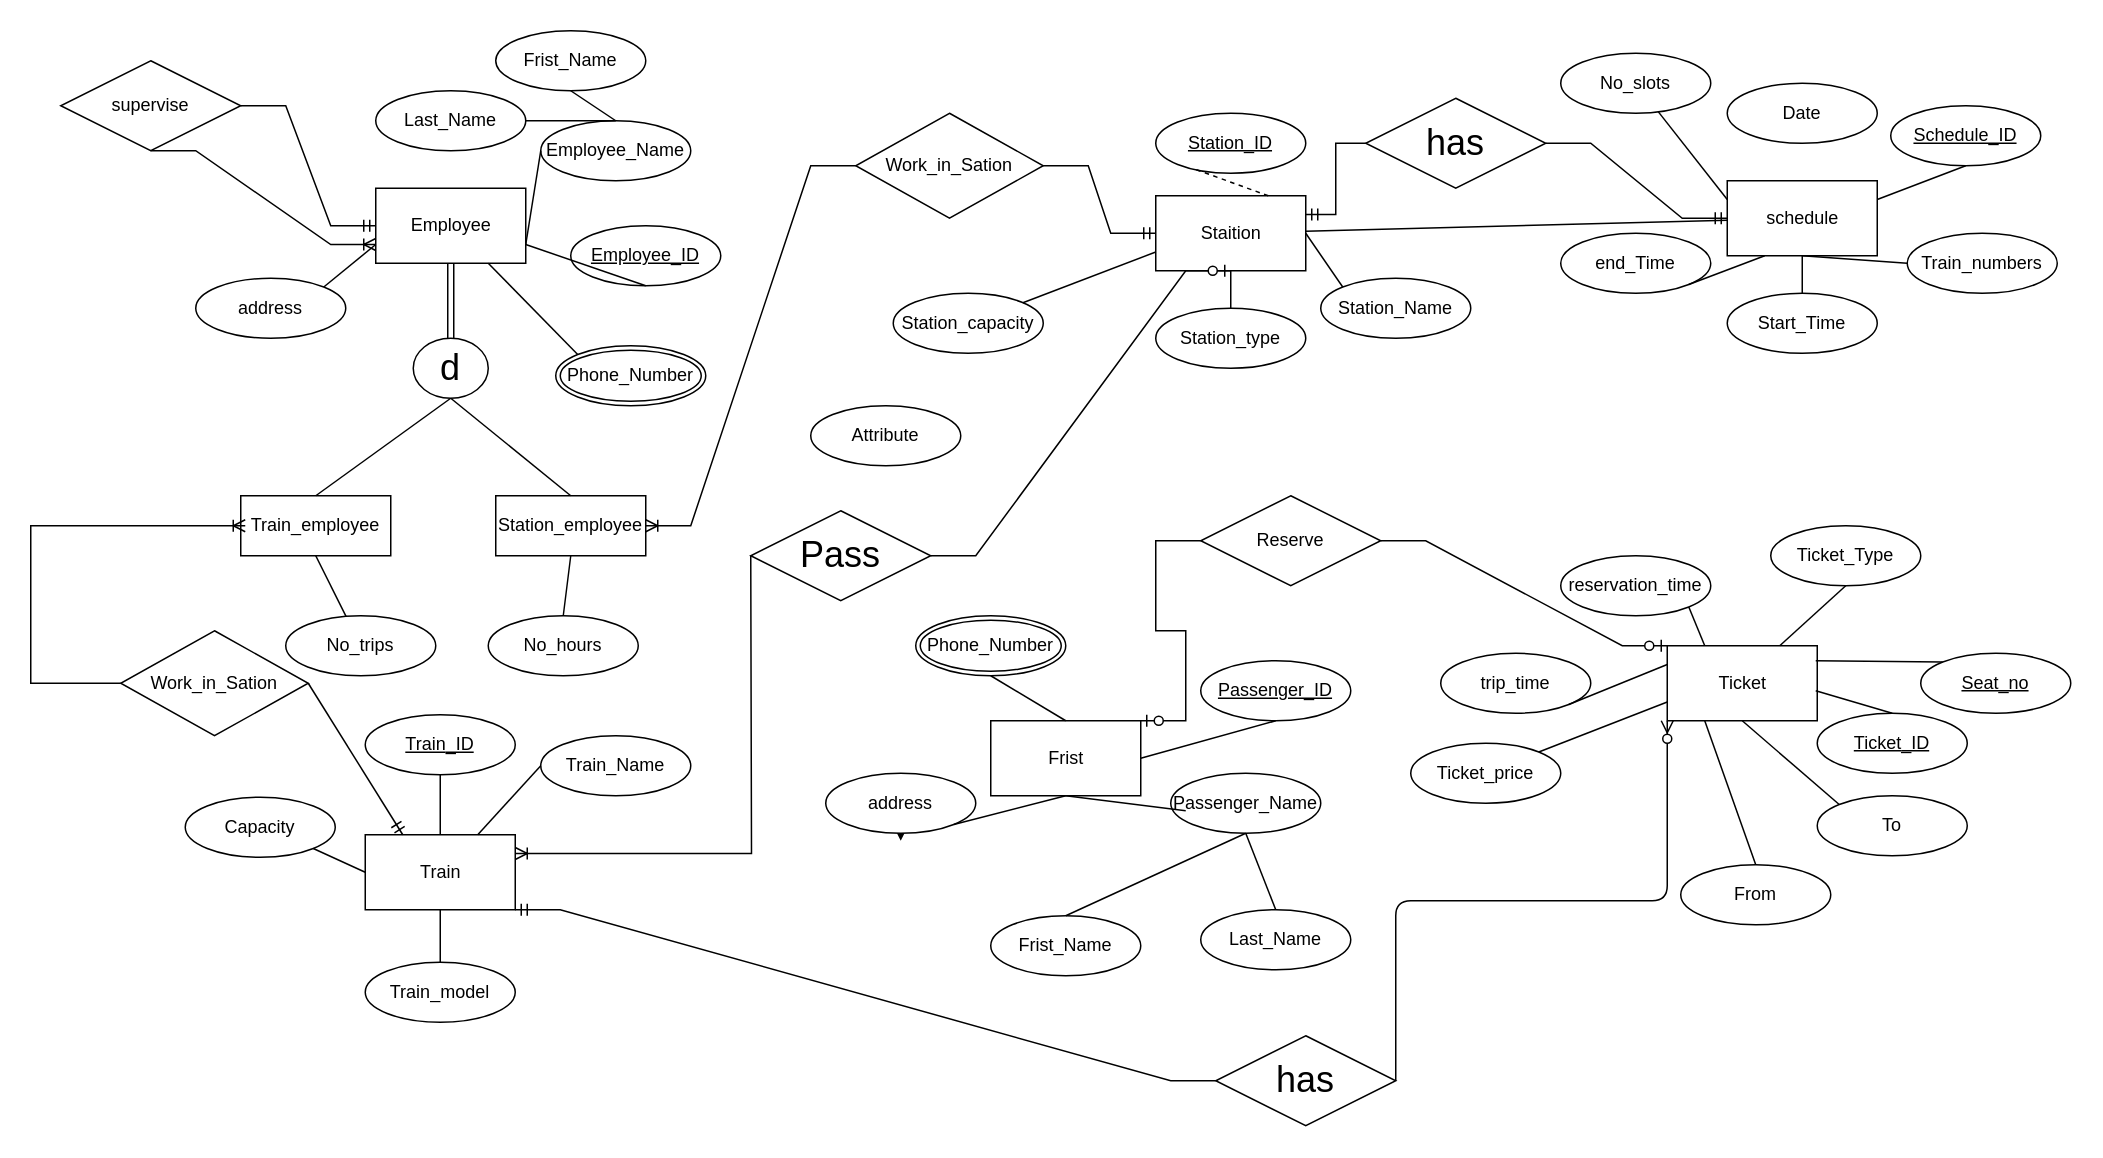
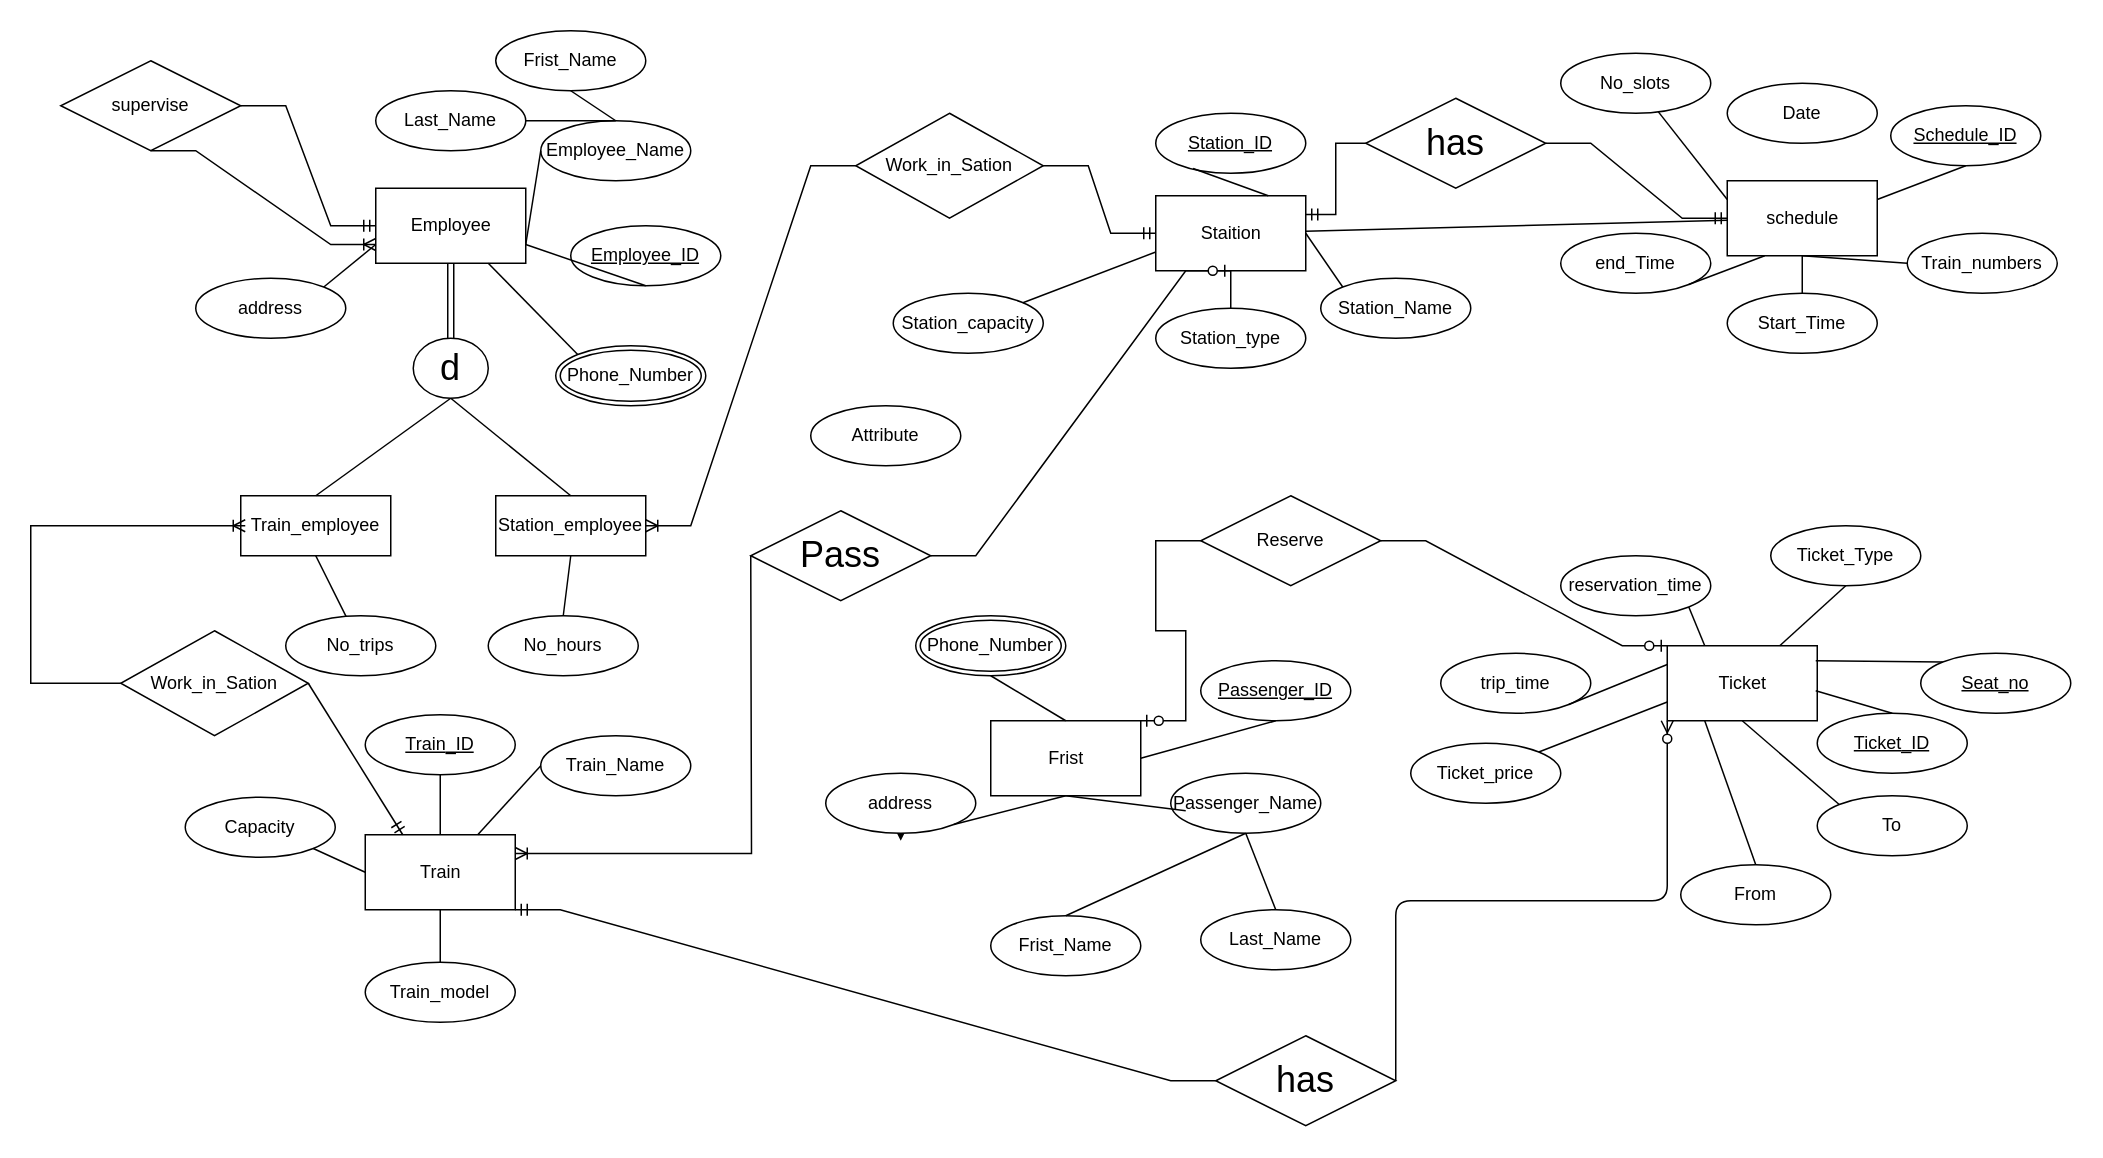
(1229, 182) -> (1229, 182)
